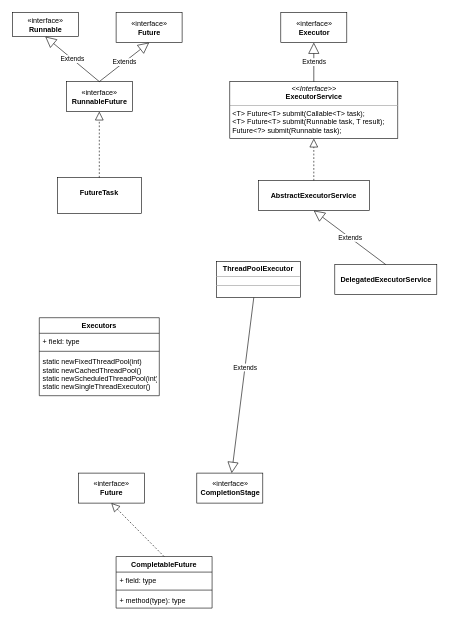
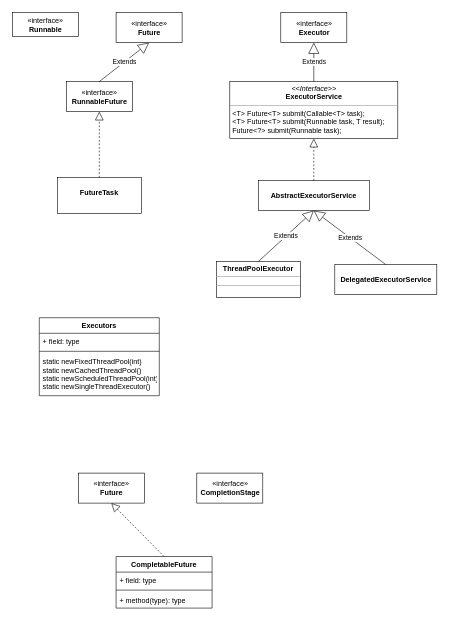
(75, 62) -> none
(244, 379) -> (282, 240)
